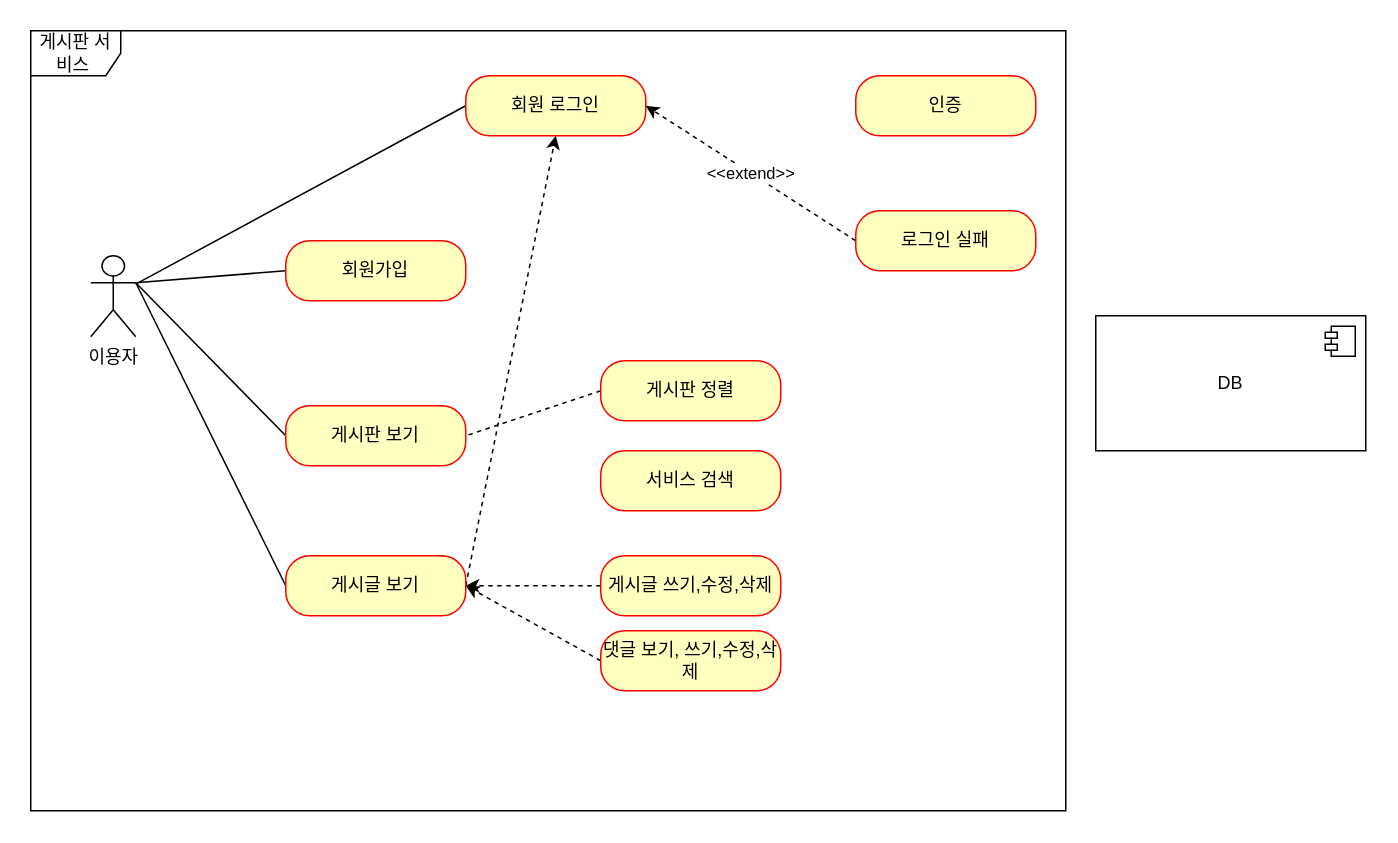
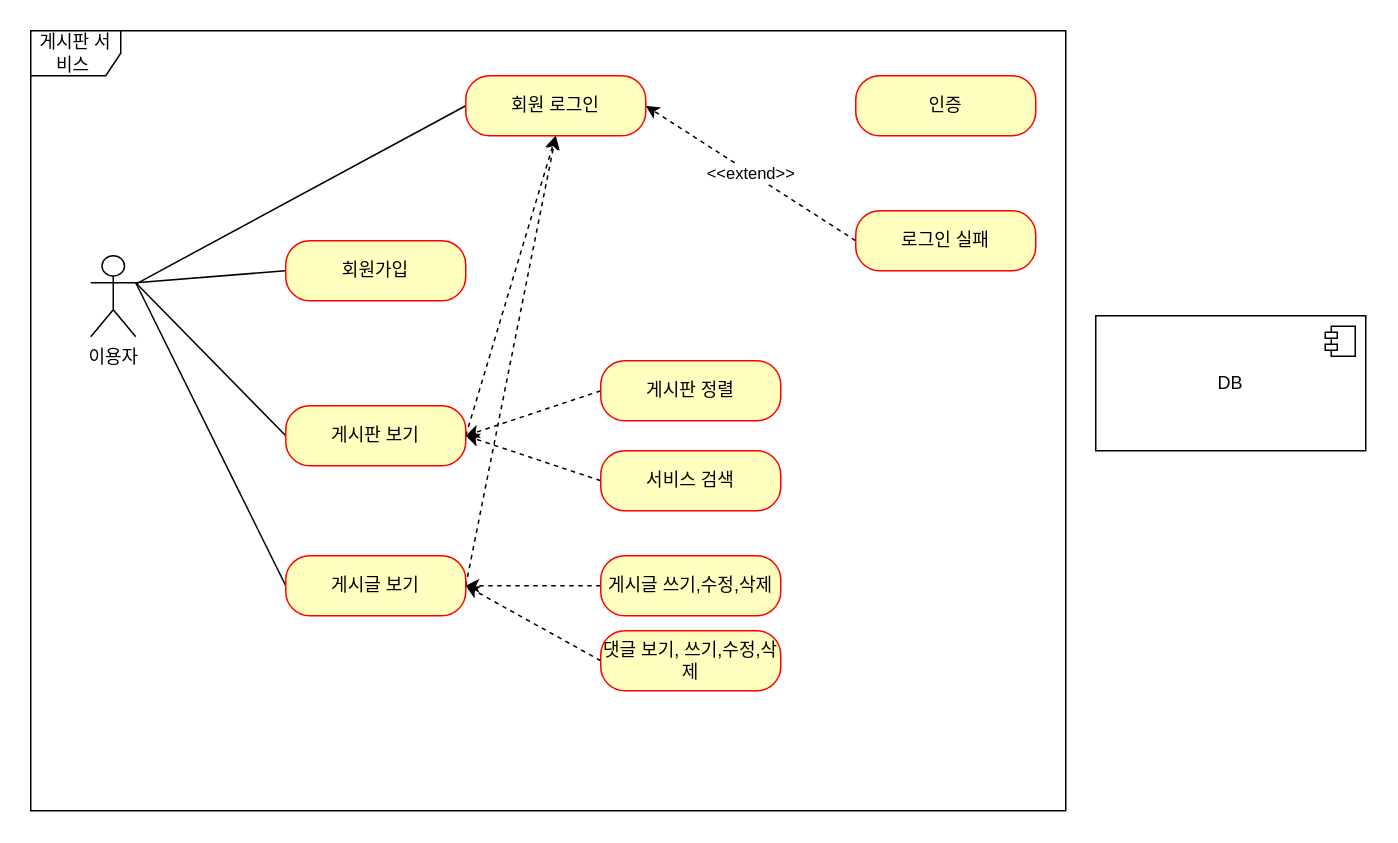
none -> (507, 299)
(472, 434) -> (477, 432)
none -> (538, 460)
